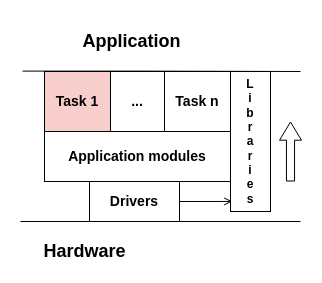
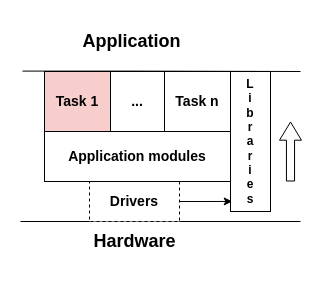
(225, 201) -> (224, 201)
(135, 202) -> (135, 202)
(85, 252) -> (135, 242)
